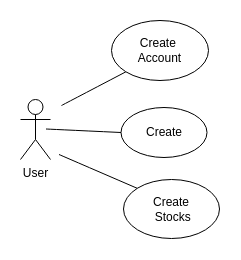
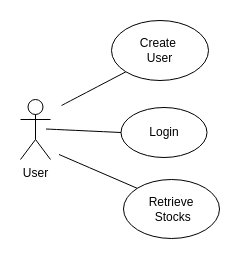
(160, 51) -> (160, 51)
(165, 133) -> (165, 133)
(172, 210) -> (172, 210)
